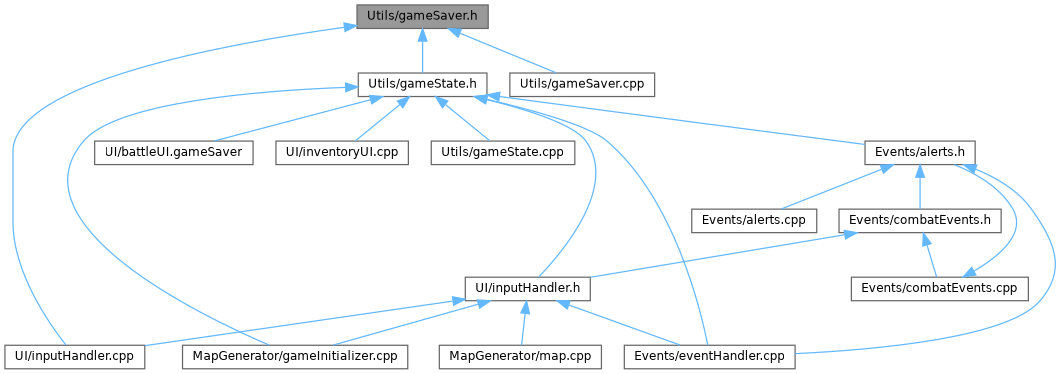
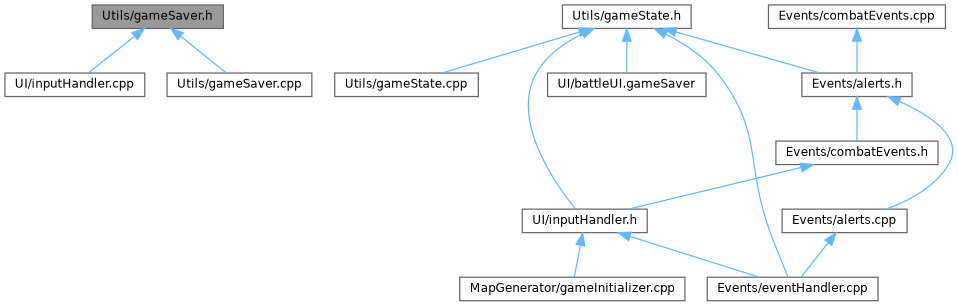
(423, 57) -> none
(342, 153) -> none
(74, 160) -> none
(932, 261) -> none
(1005, 322) -> (815, 260)
(299, 323) -> none
(520, 357) -> none
